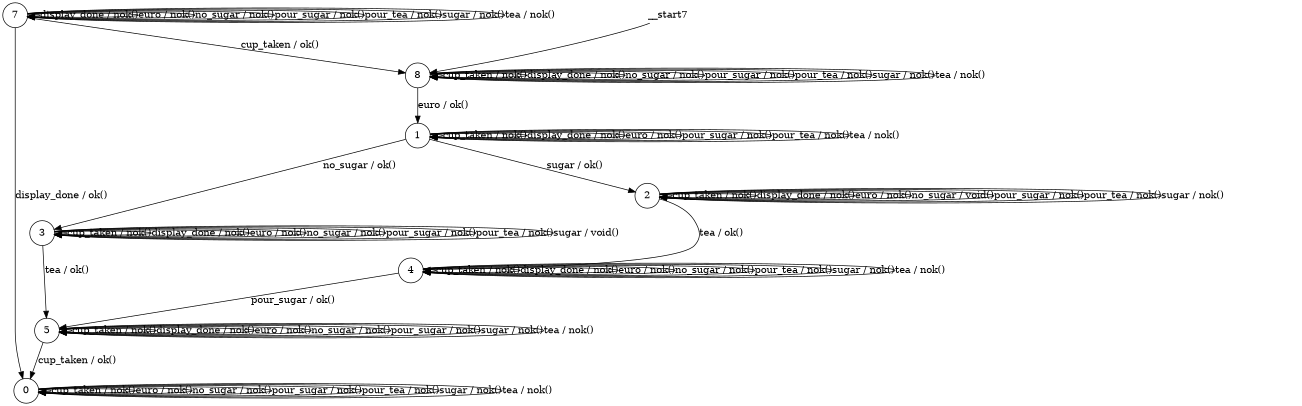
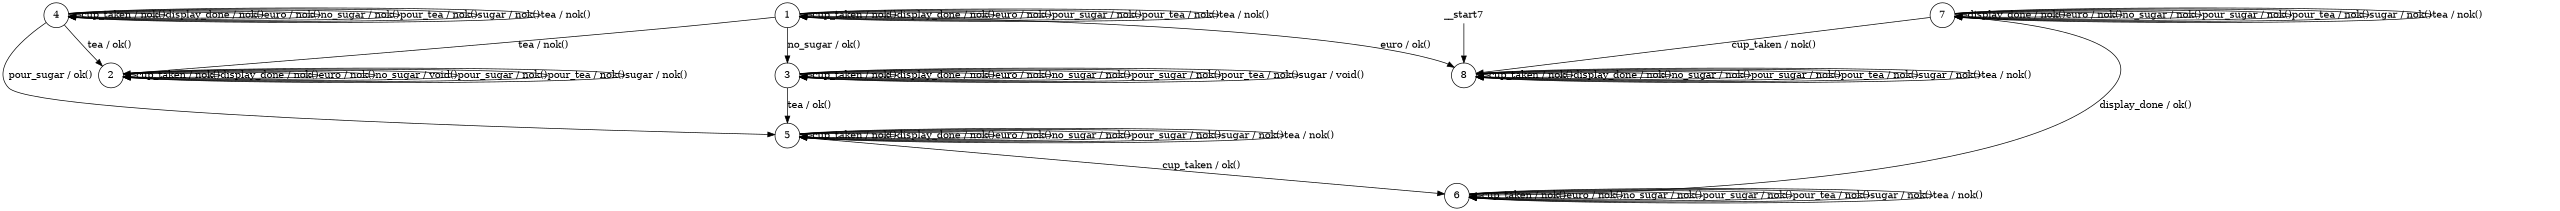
(280, 45) -> (1774, 45)
(418, 102) -> (1126, 25)
(575, 166) -> (544, 45)
(640, 259) -> (81, 43)
(26, 391) -> (1457, 196)
